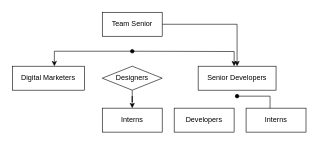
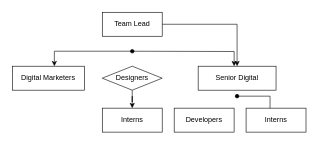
(132, 24) -> (132, 24)
(237, 78) -> (237, 78)
